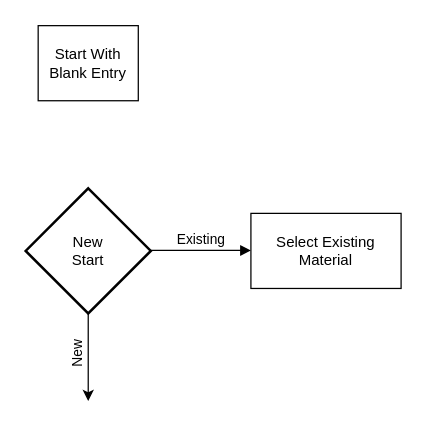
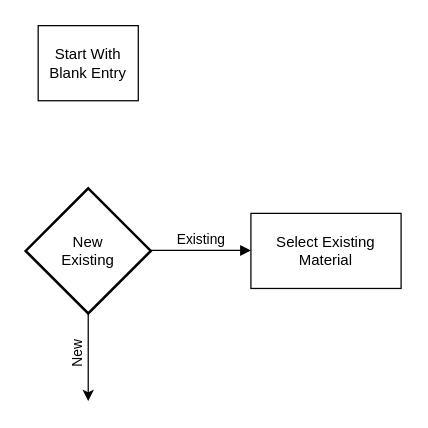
(88, 251) -> (88, 251)
